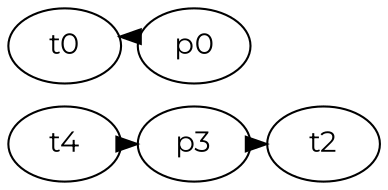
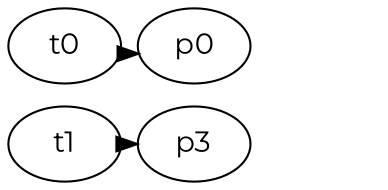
(139, 37) -> (120, 54)
(65, 144) -> (65, 144)
(324, 144) -> none
